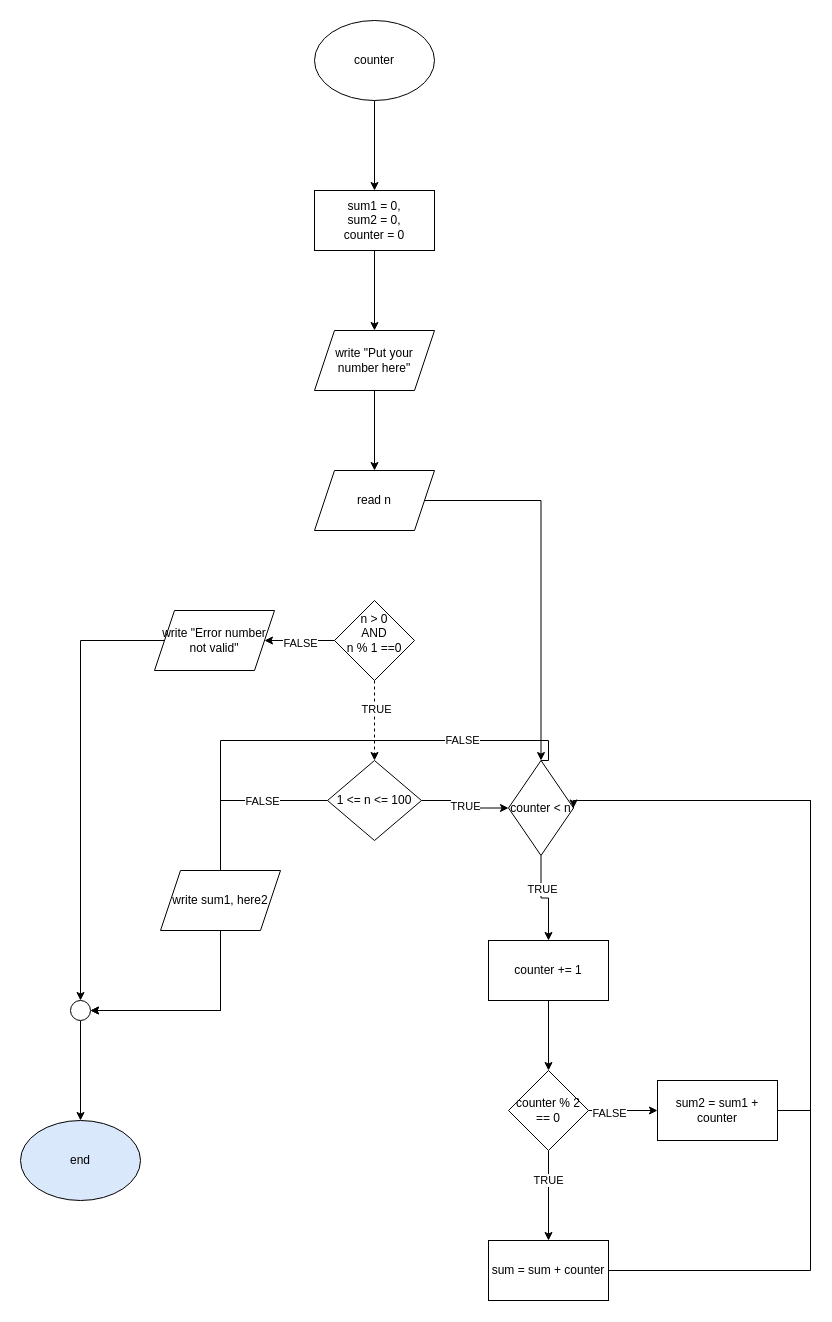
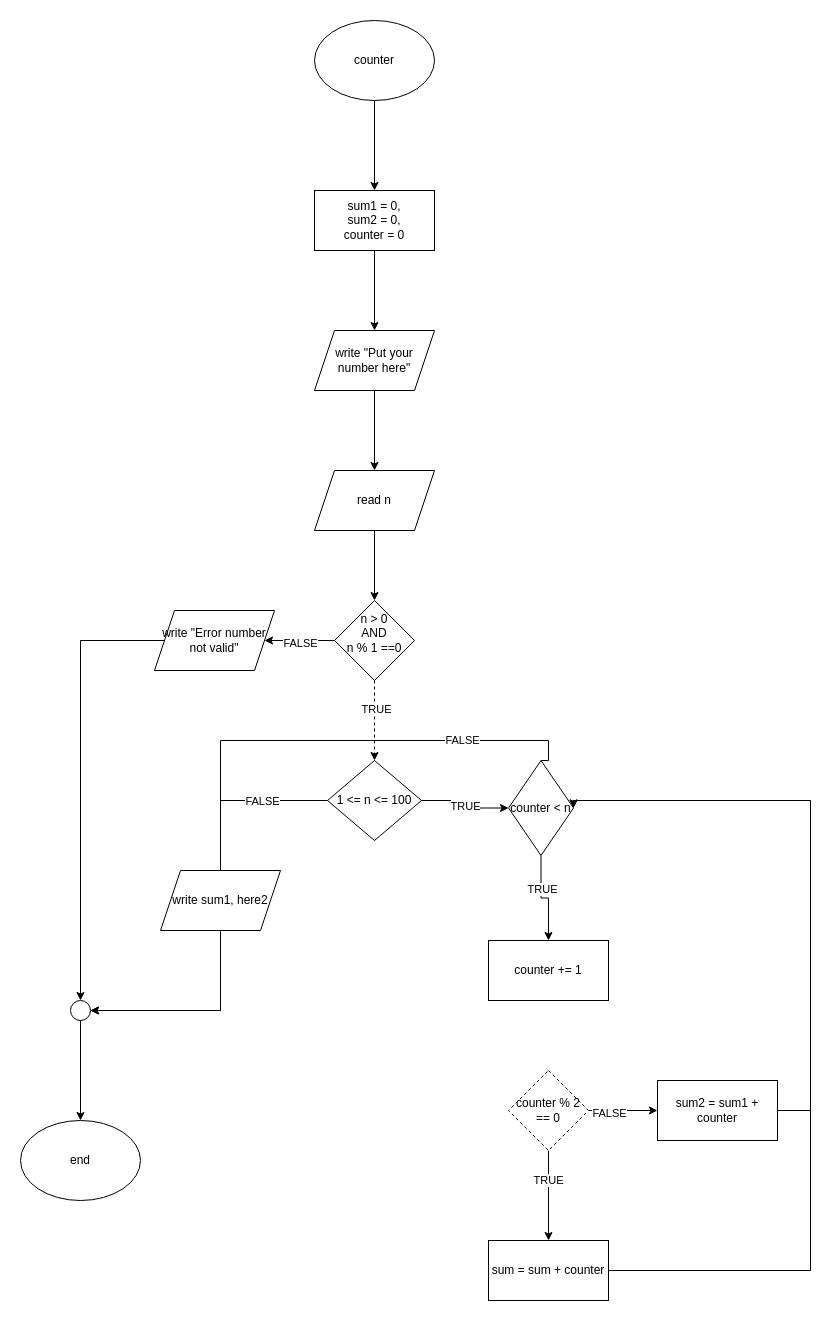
(541, 569) -> (375, 562)
(574, 805) -> (574, 802)
(549, 1032) -> none
(549, 1111) -> (549, 1111)
(81, 1161) -> (81, 1161)
